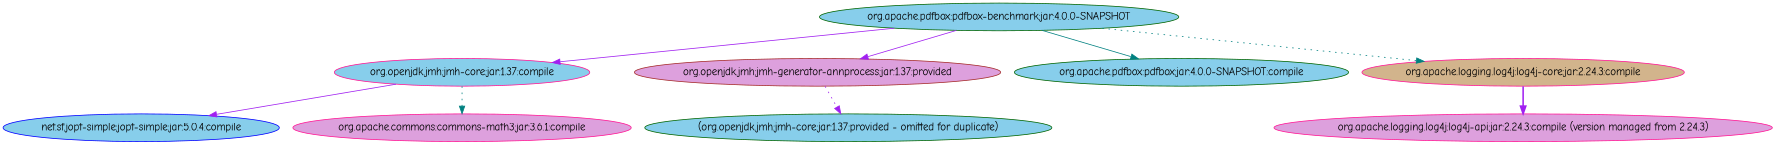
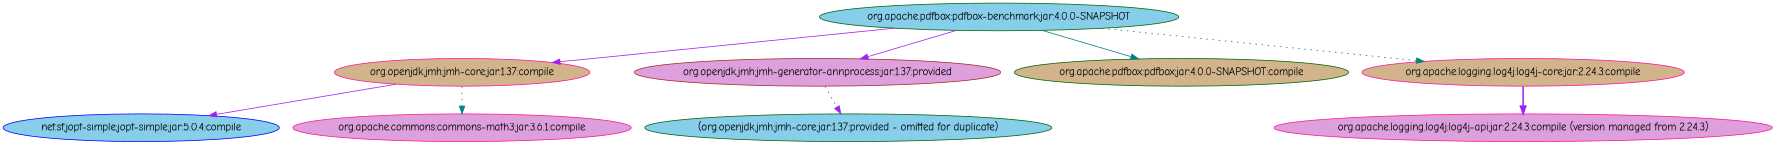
(462, 72) -> (462, 72)
(1181, 72) -> (1181, 72)
